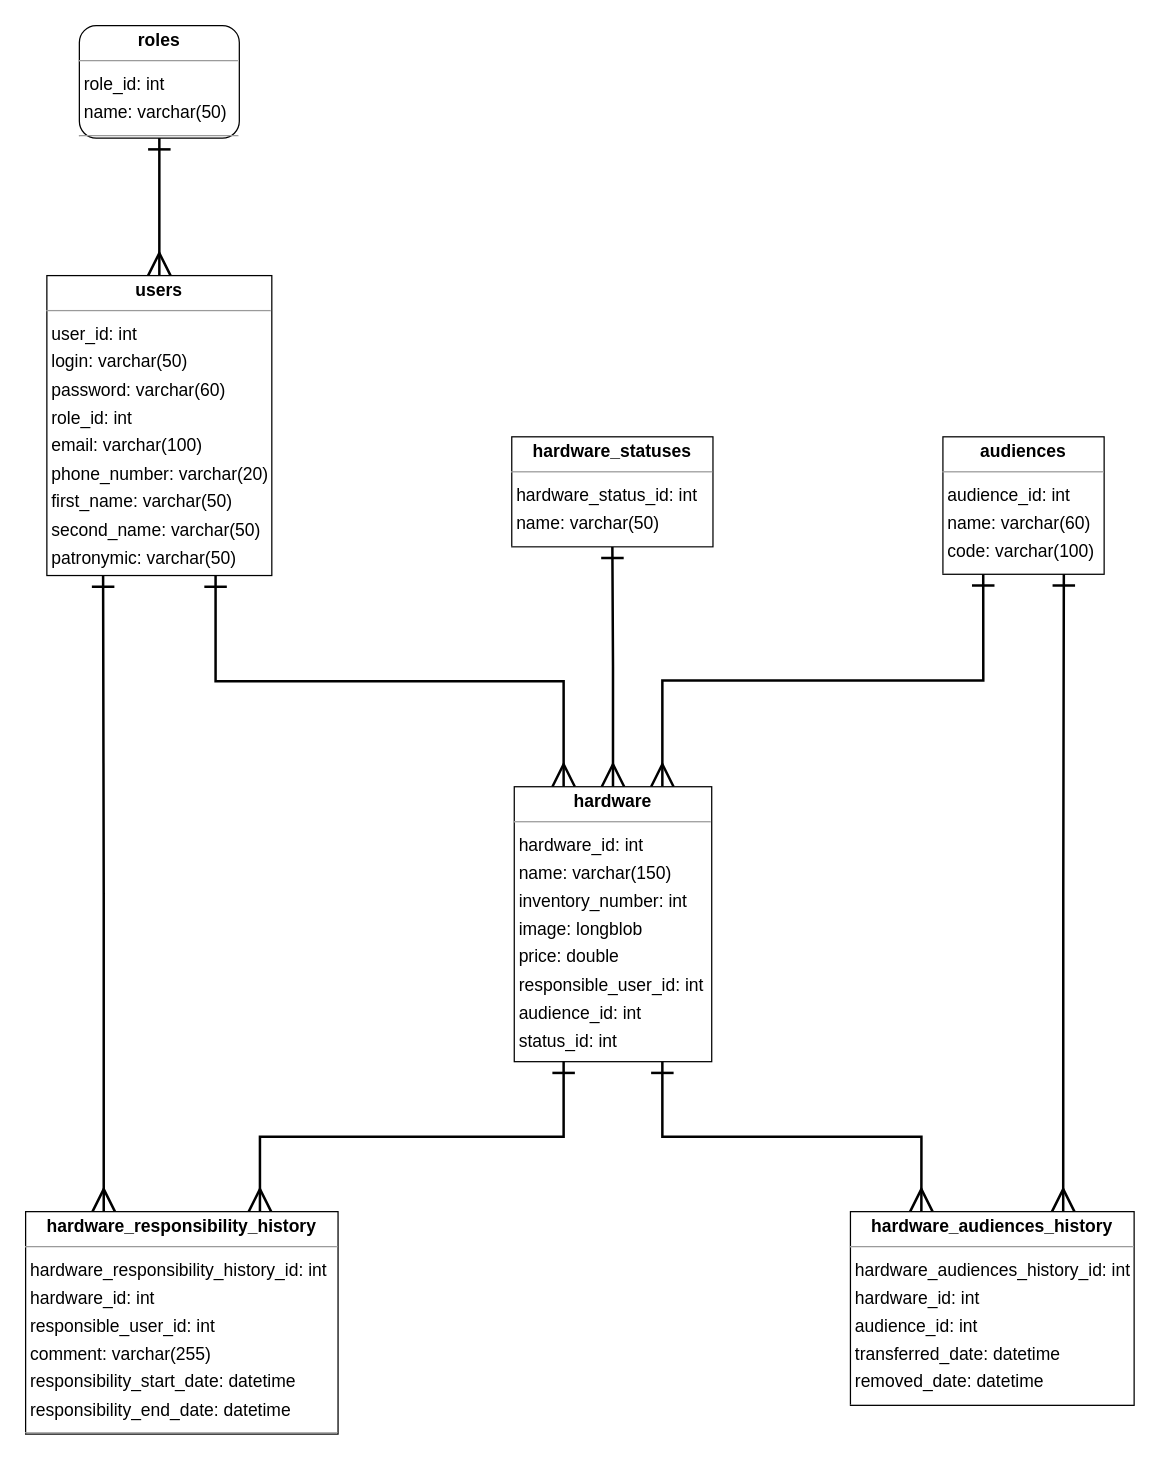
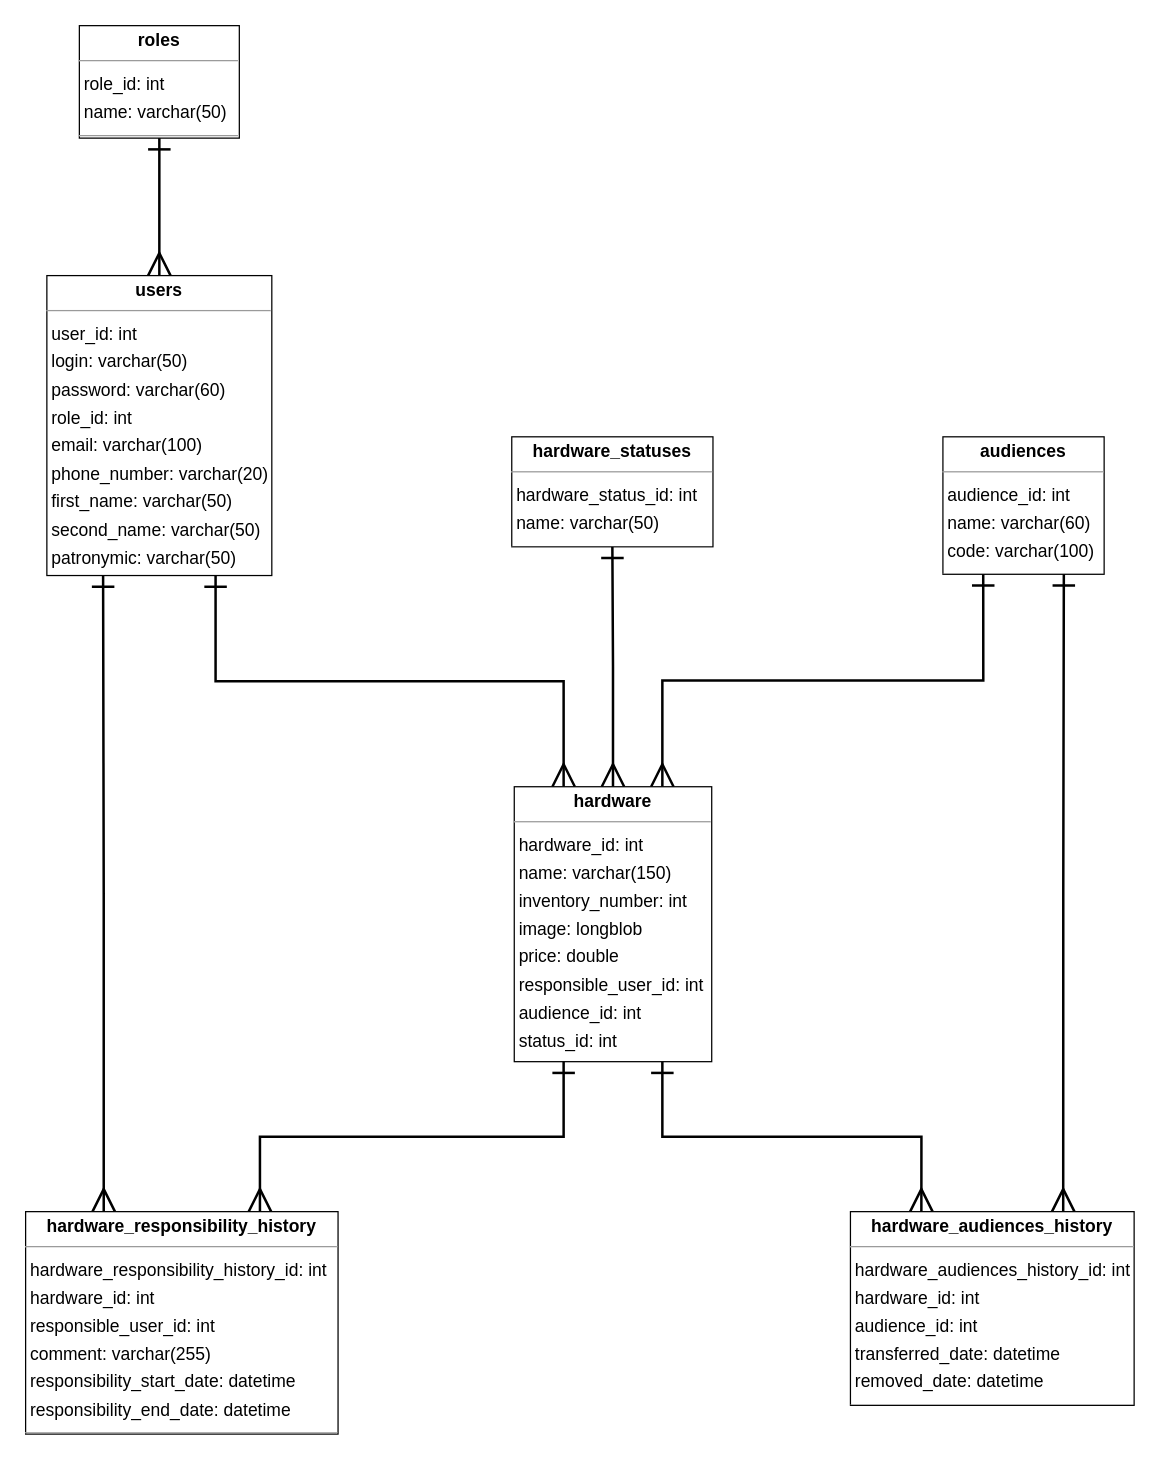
(159, 82) -> (159, 82)
